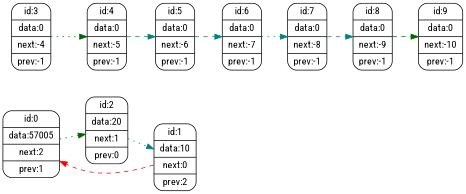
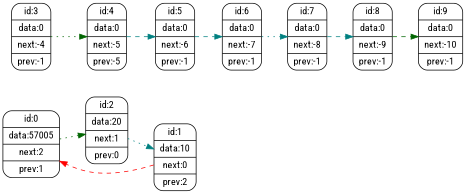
(107, 61) -> (107, 61)
